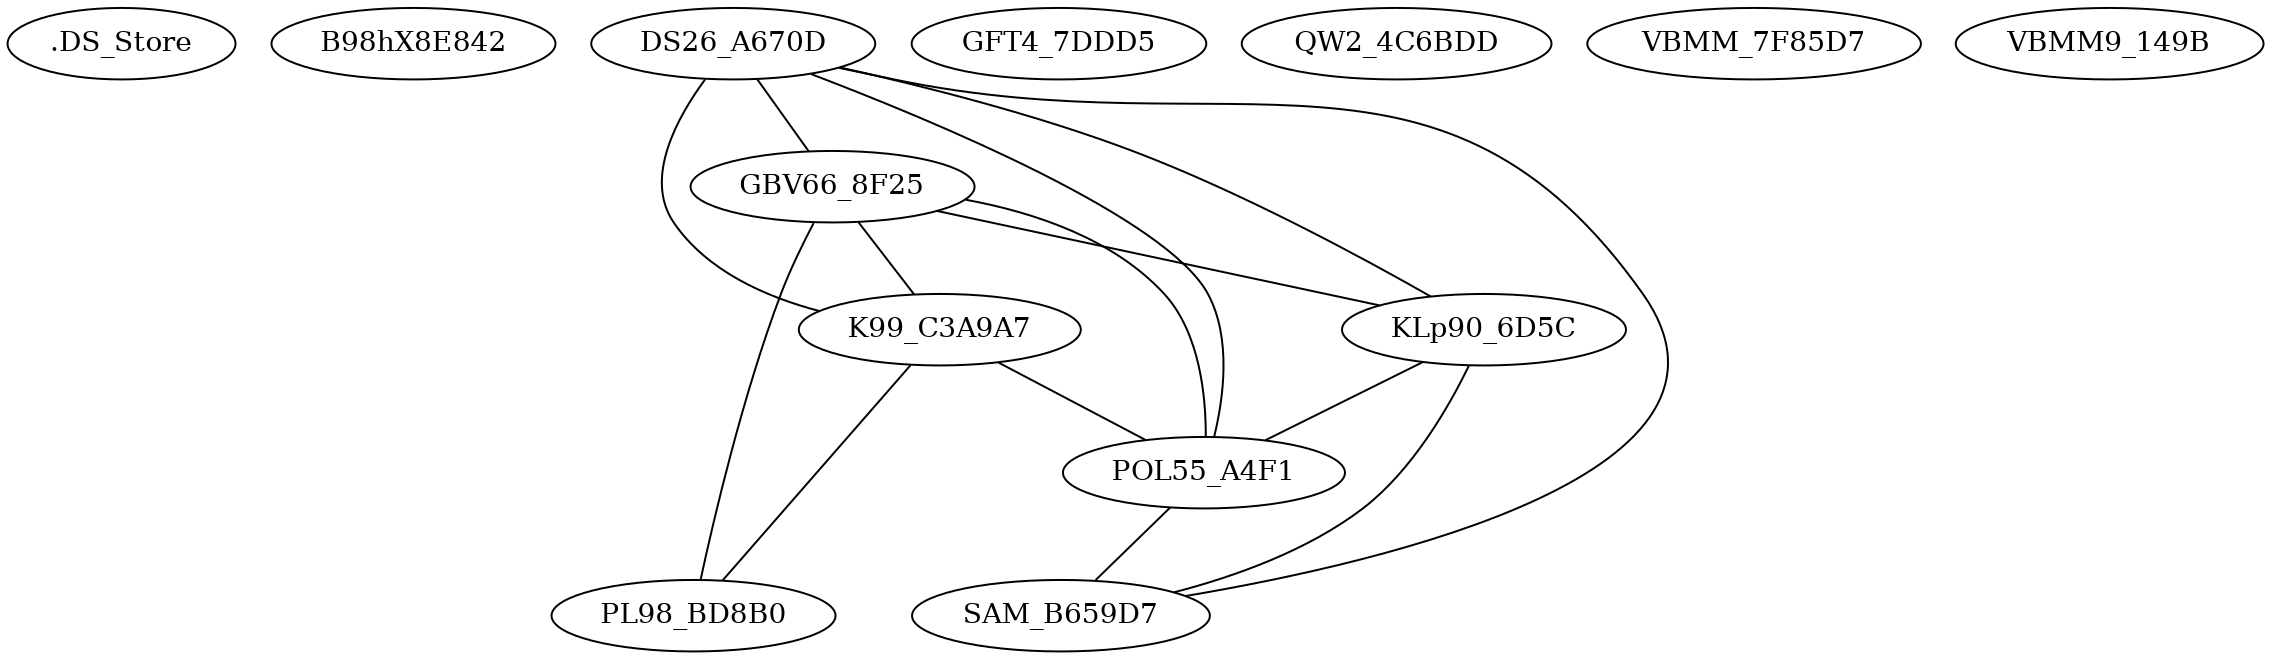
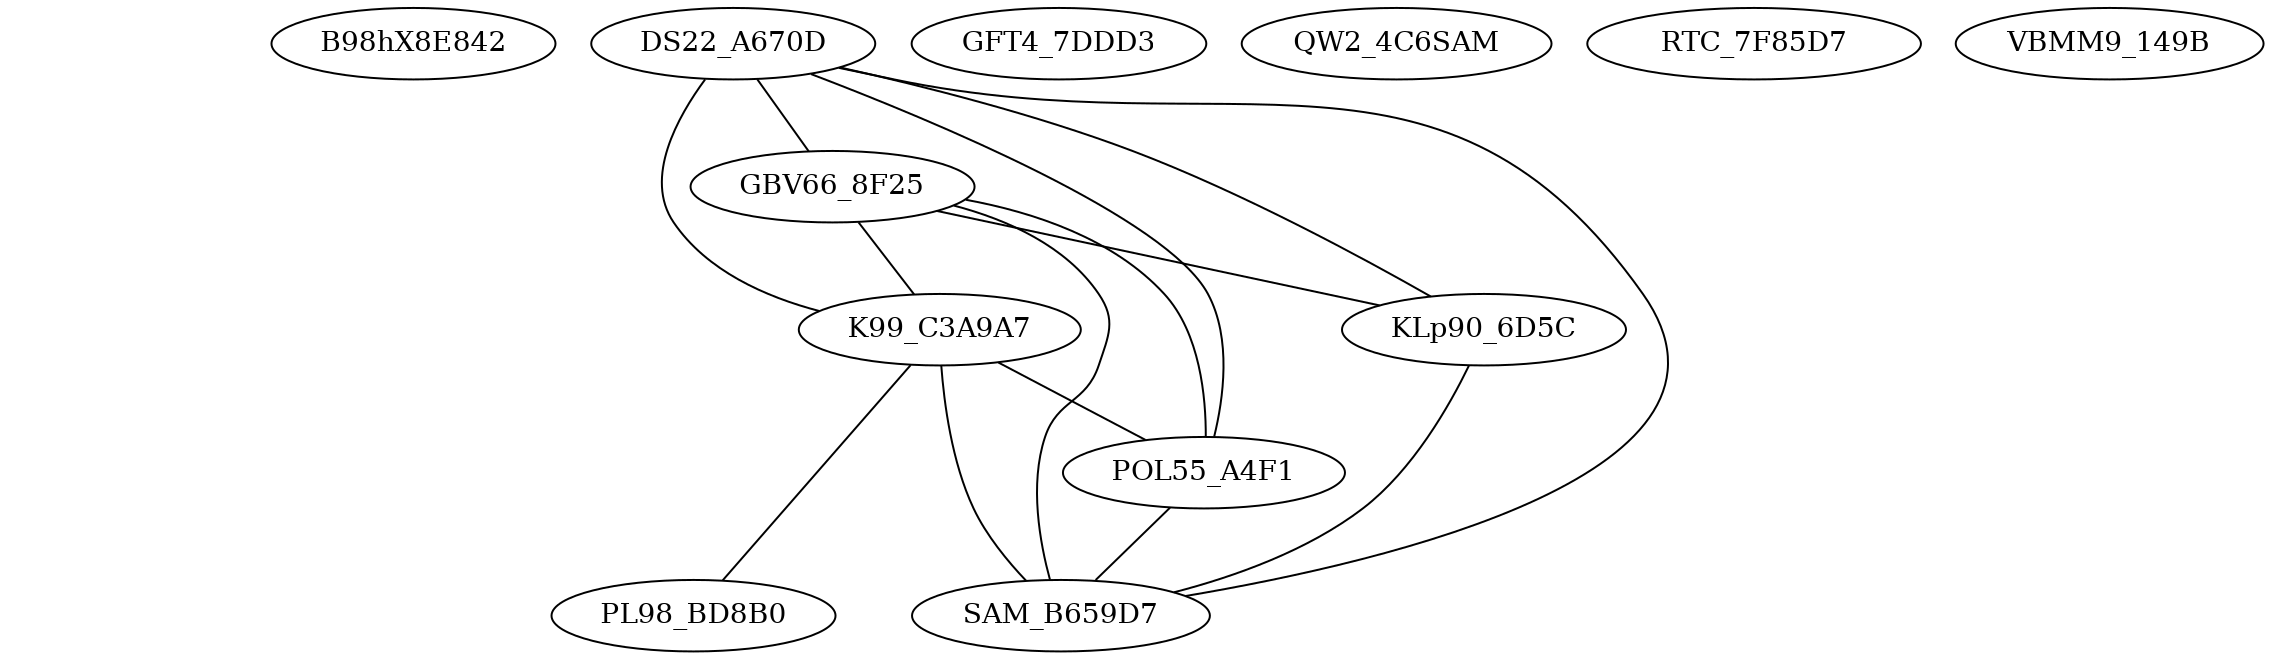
(122, 44) -> none
(733, 44) -> (733, 44)
(1059, 44) -> (1059, 44)
(1397, 44) -> (1397, 44)
(1754, 44) -> (1754, 44)
(747, 398) -> (1101, 359)
(1344, 401) -> none
none -> (963, 482)
